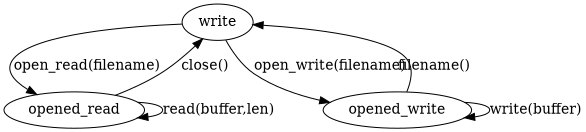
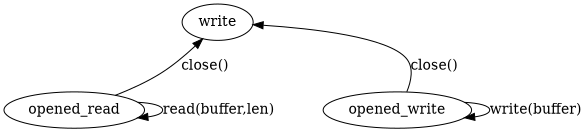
(76, 35) -> none
(434, 66) -> (434, 66)
(266, 81) -> none
